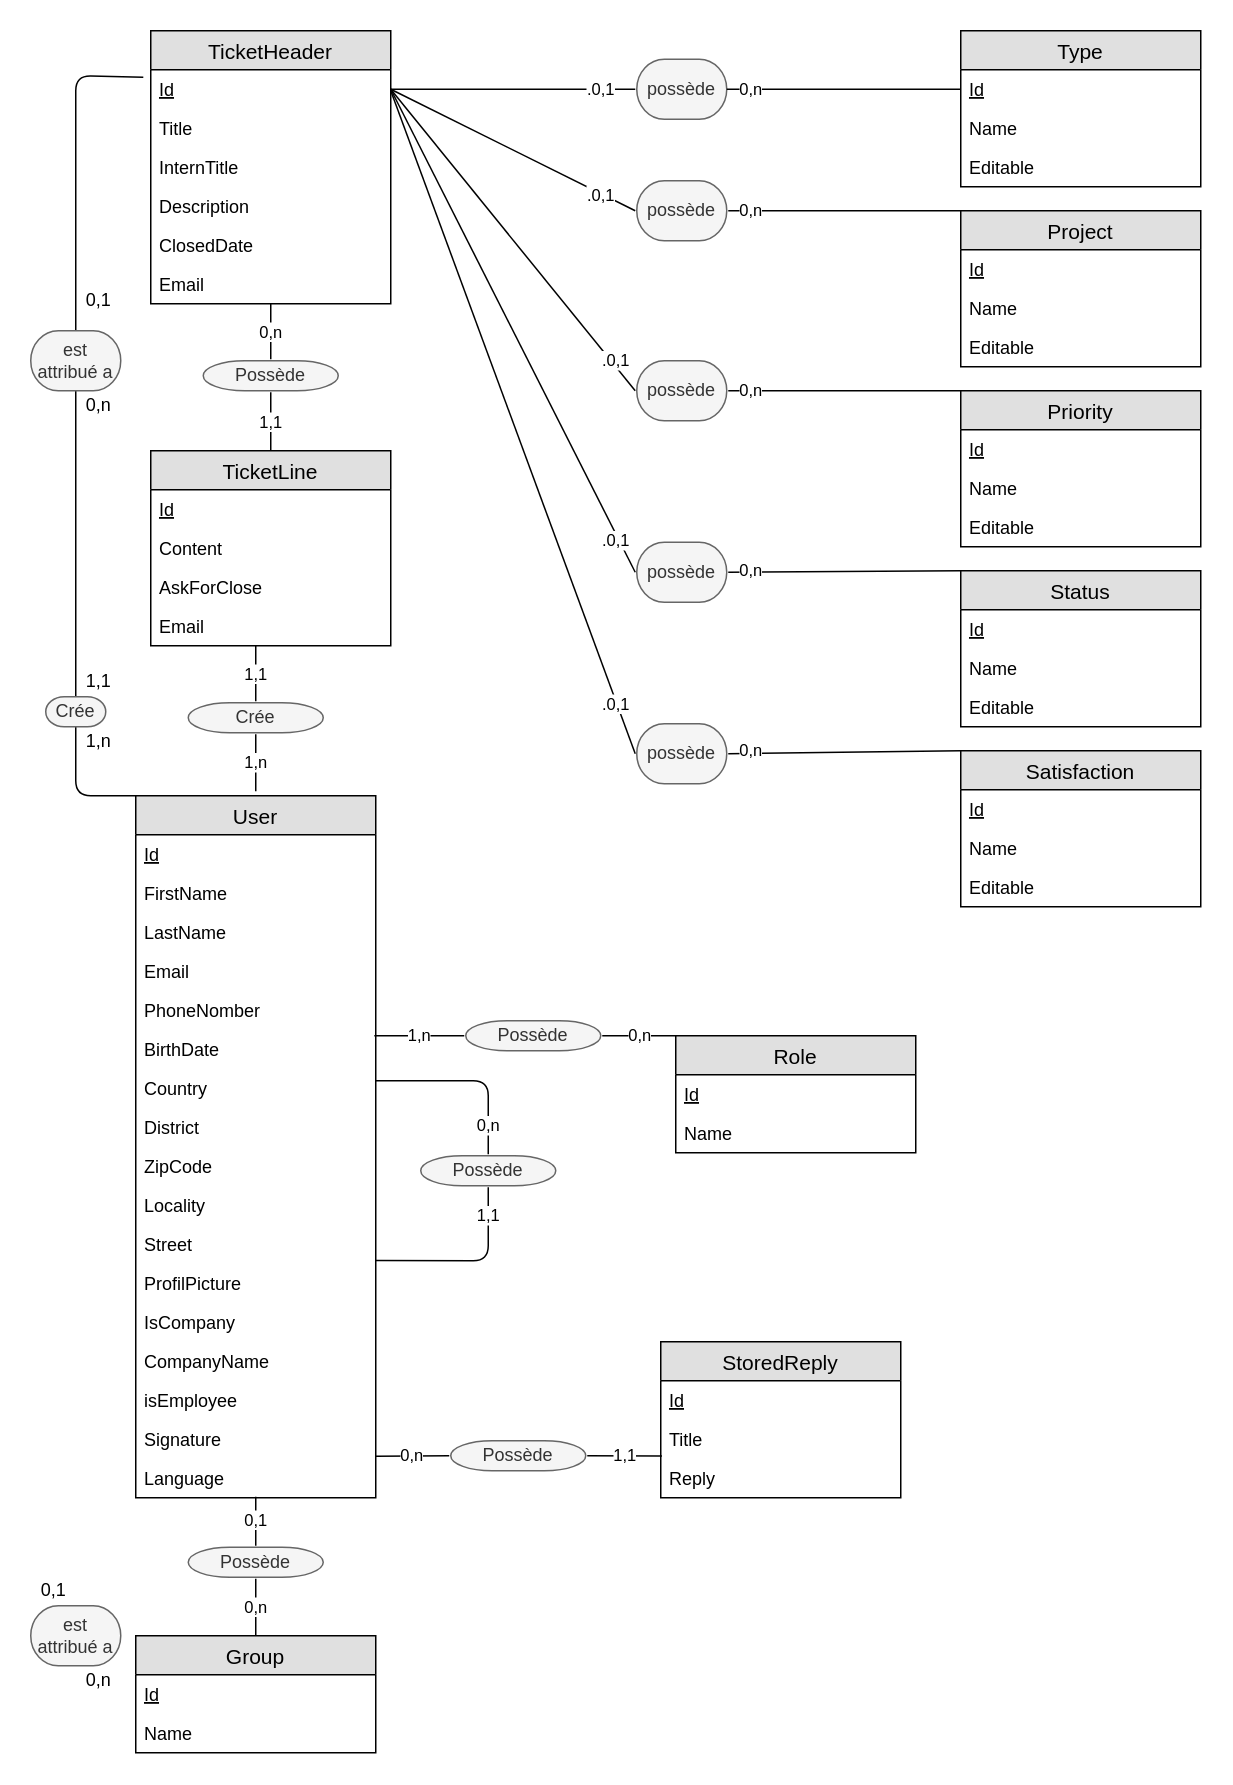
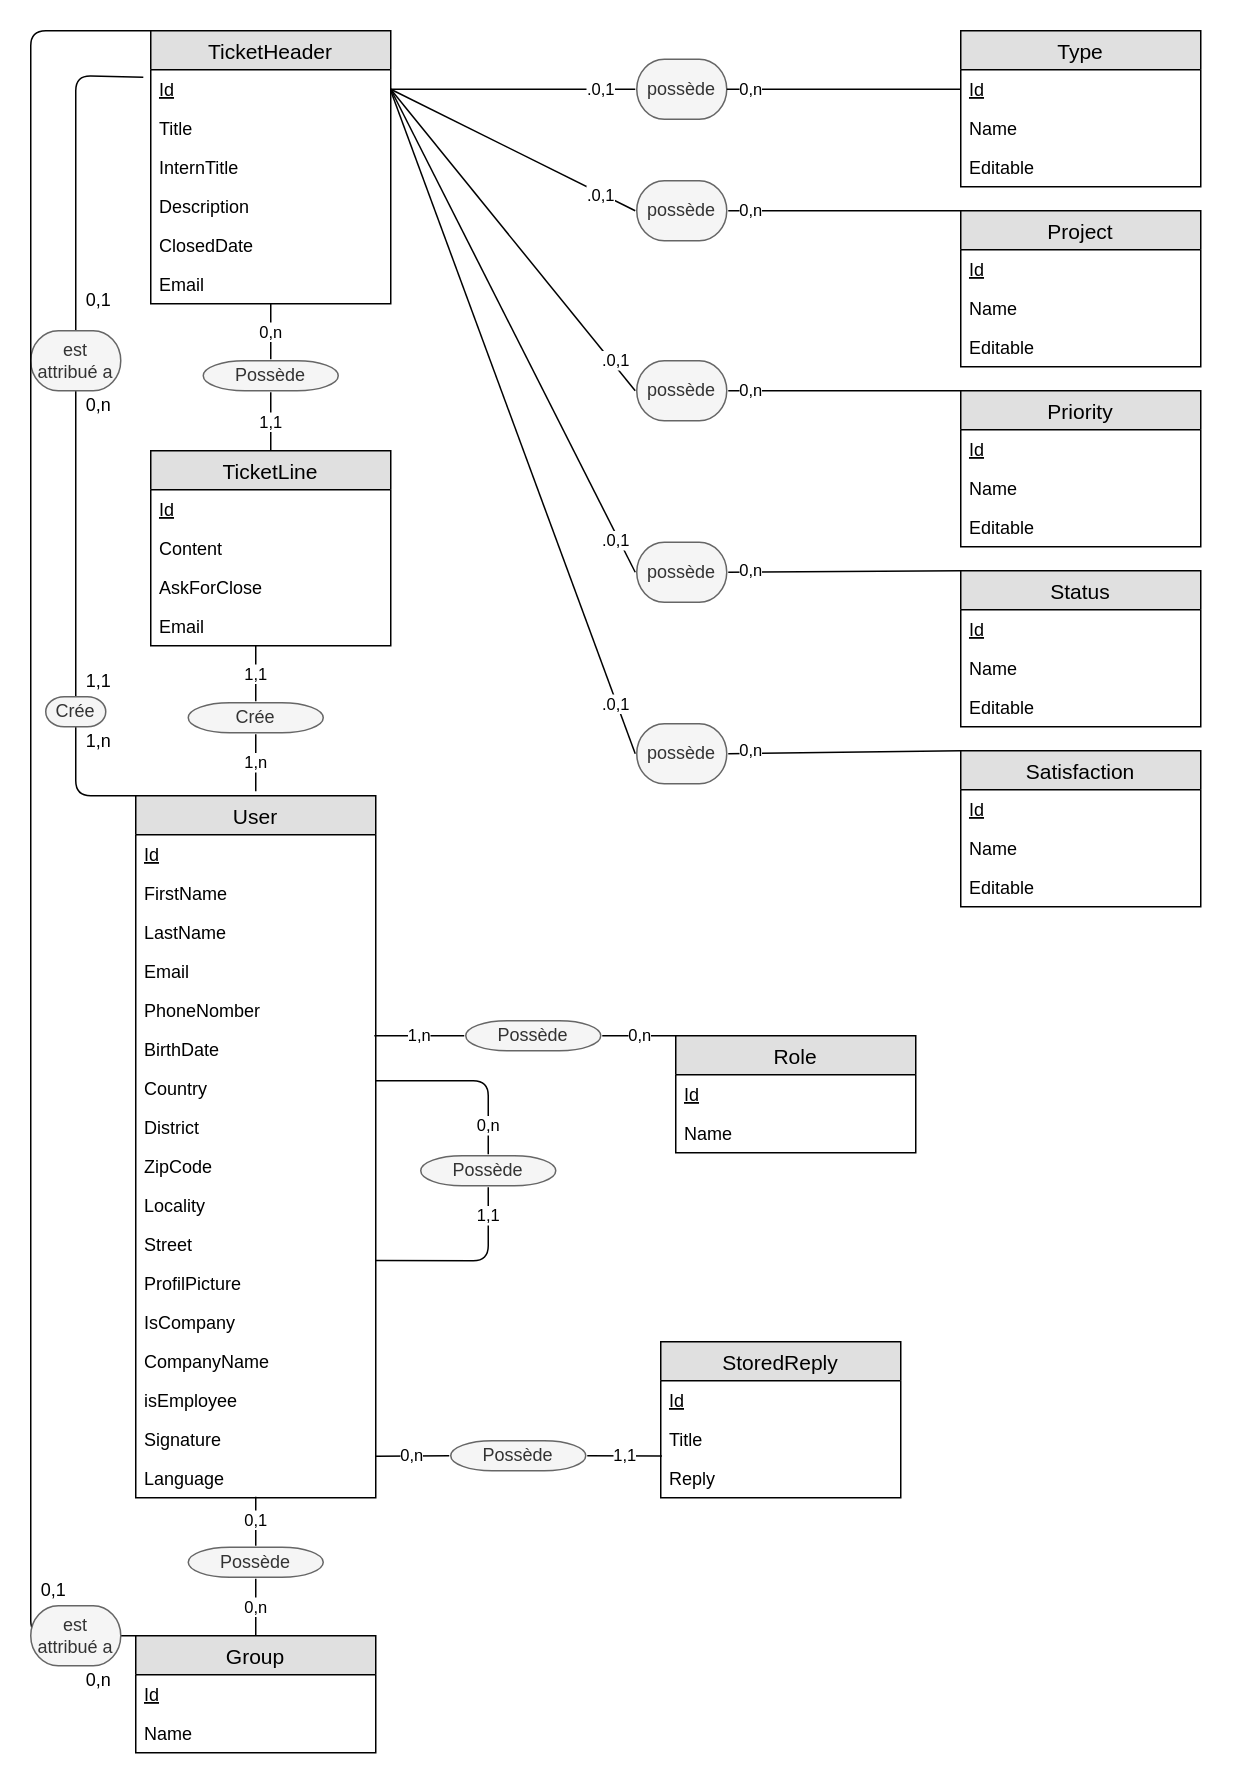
none -> (31, 774)
